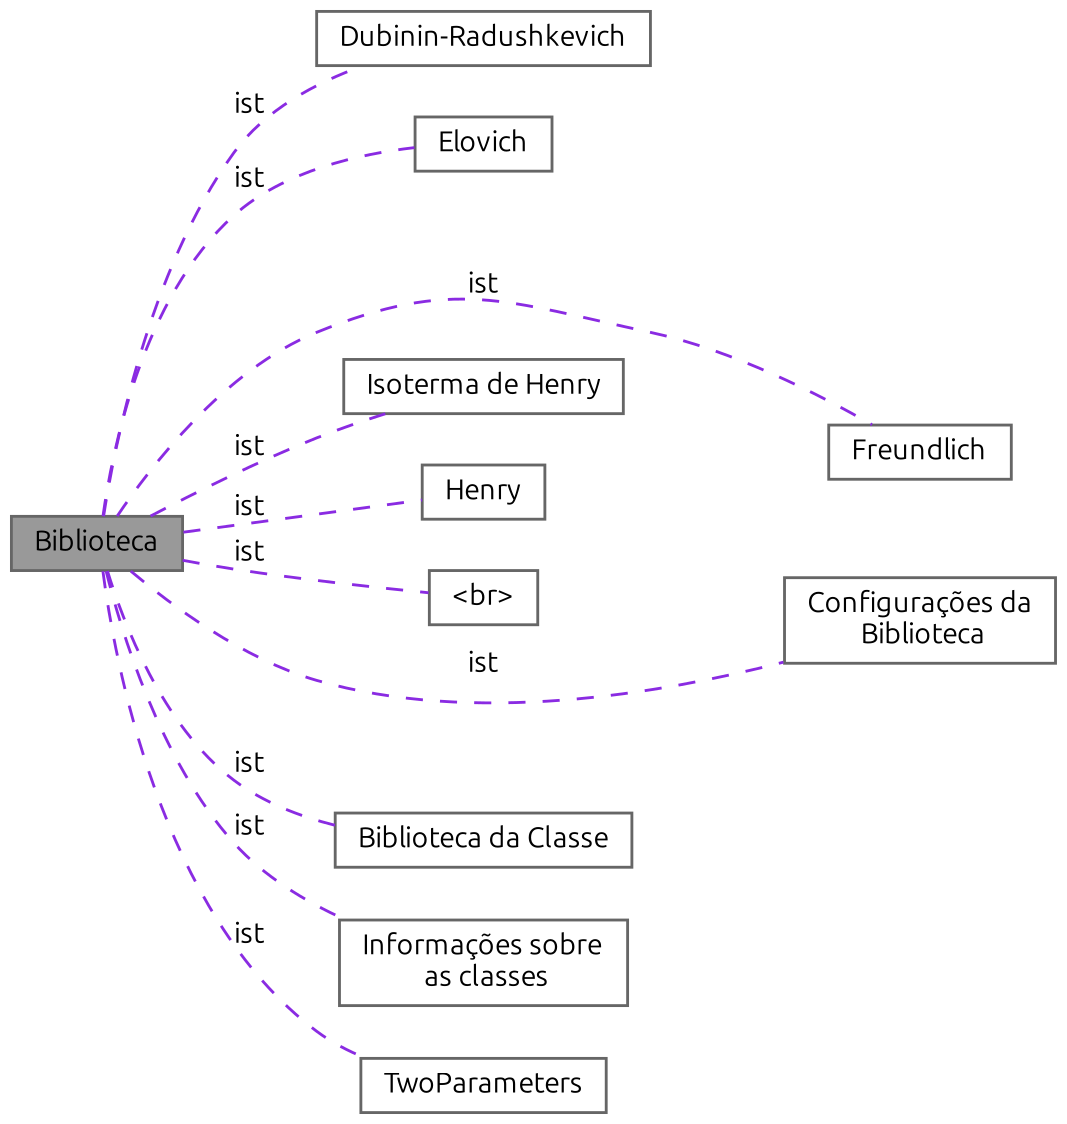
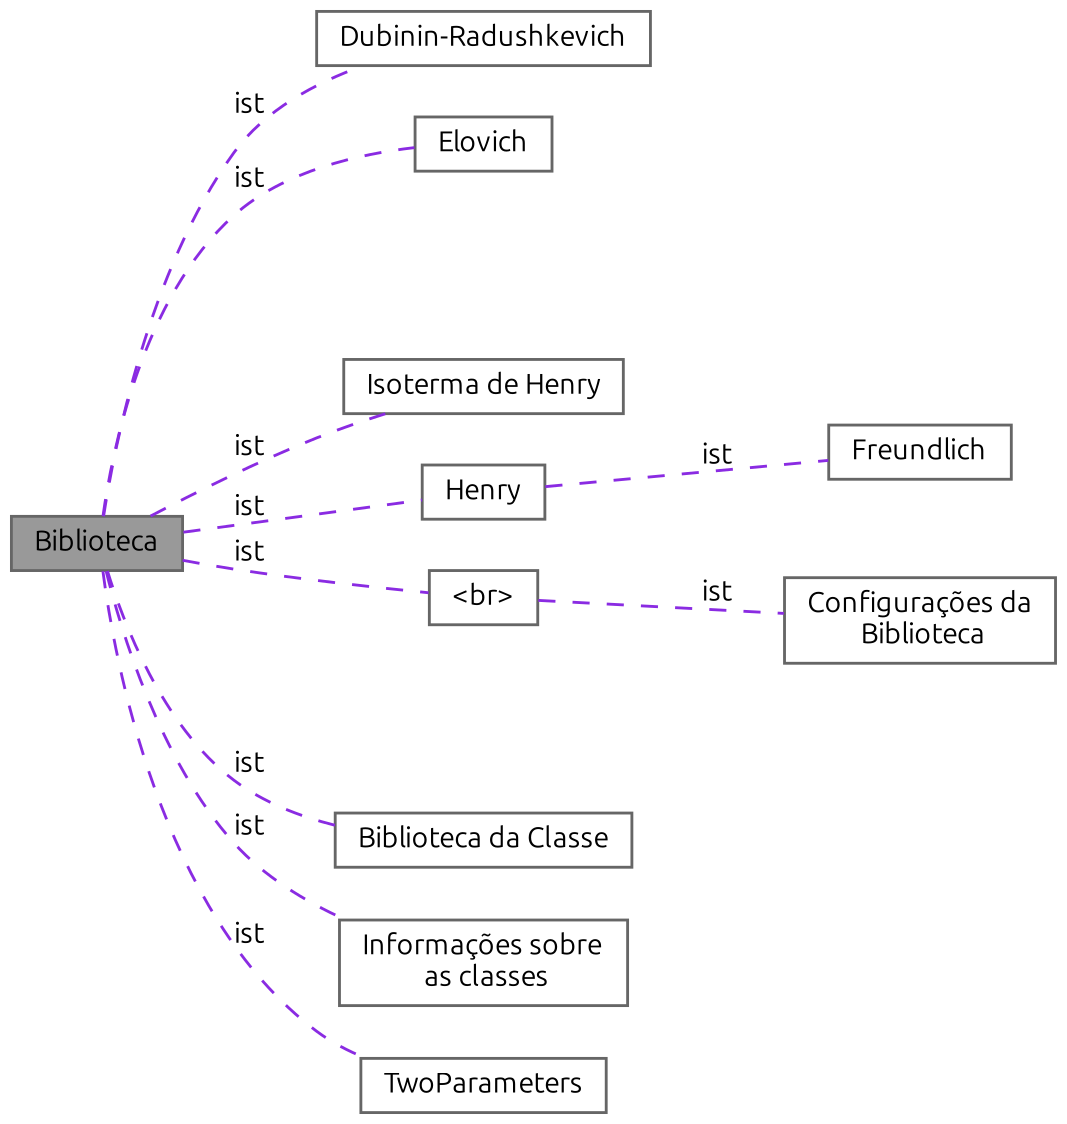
(466, 300) -> (687, 474)
(442, 701) -> (661, 607)
